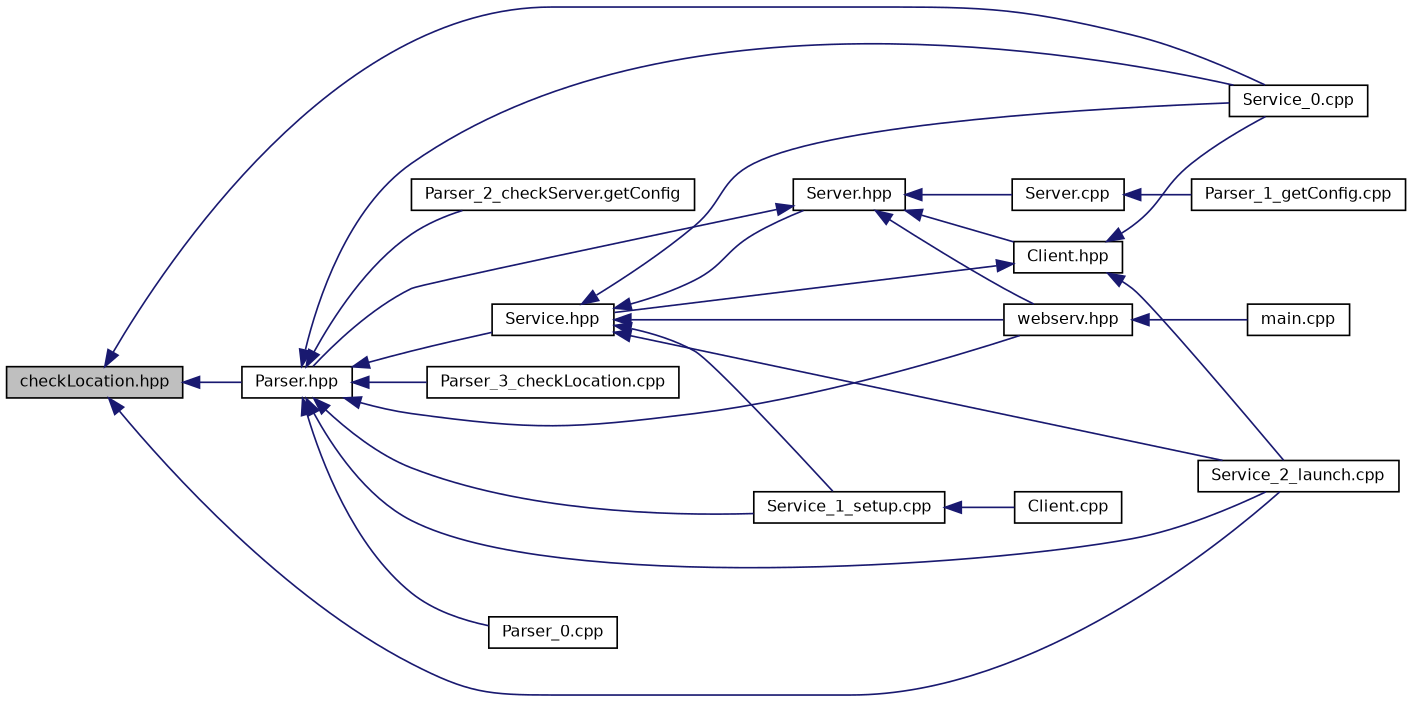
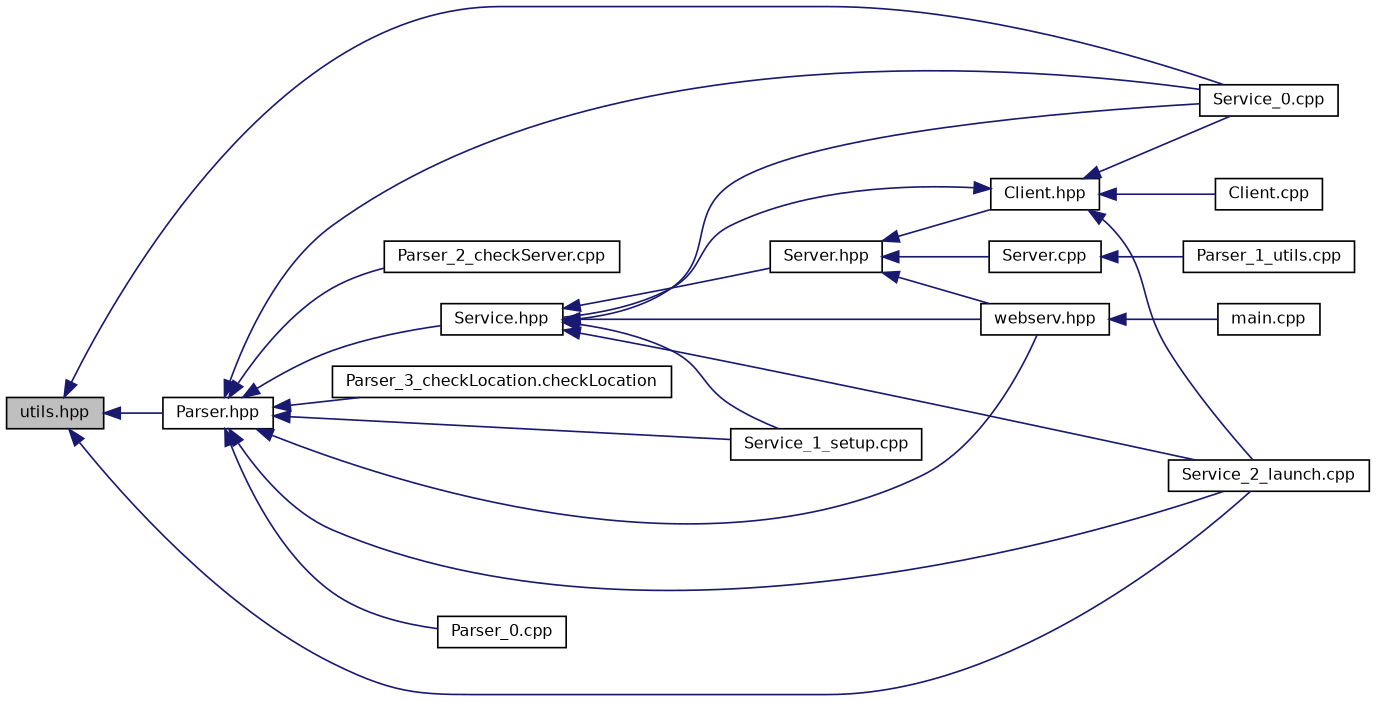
(553, 195) -> (502, 257)
(1299, 195) -> (1269, 257)
(532, 261) -> none
(95, 382) -> (55, 413)
(553, 382) -> (502, 382)
(988, 507) -> (1166, 194)
